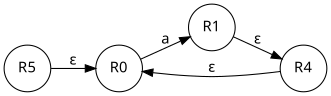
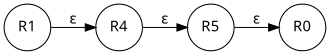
(161, 50) -> none
(217, 77) -> (160, 27)
